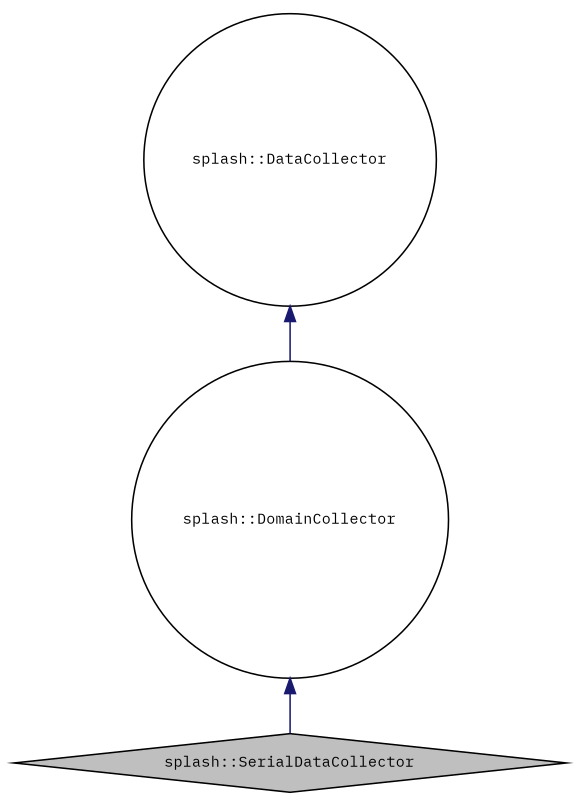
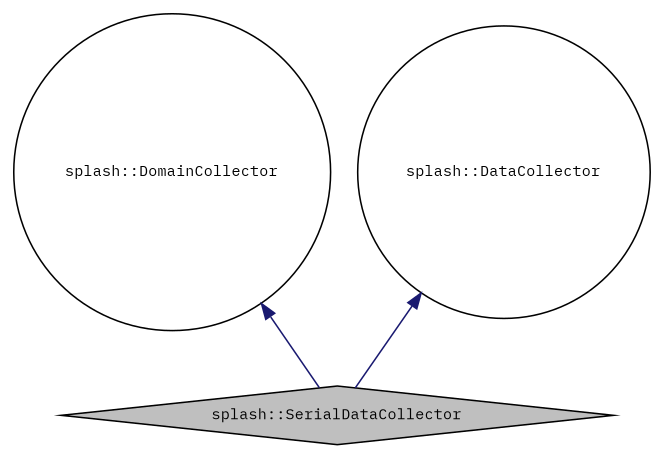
(290, 342) -> (384, 347)
